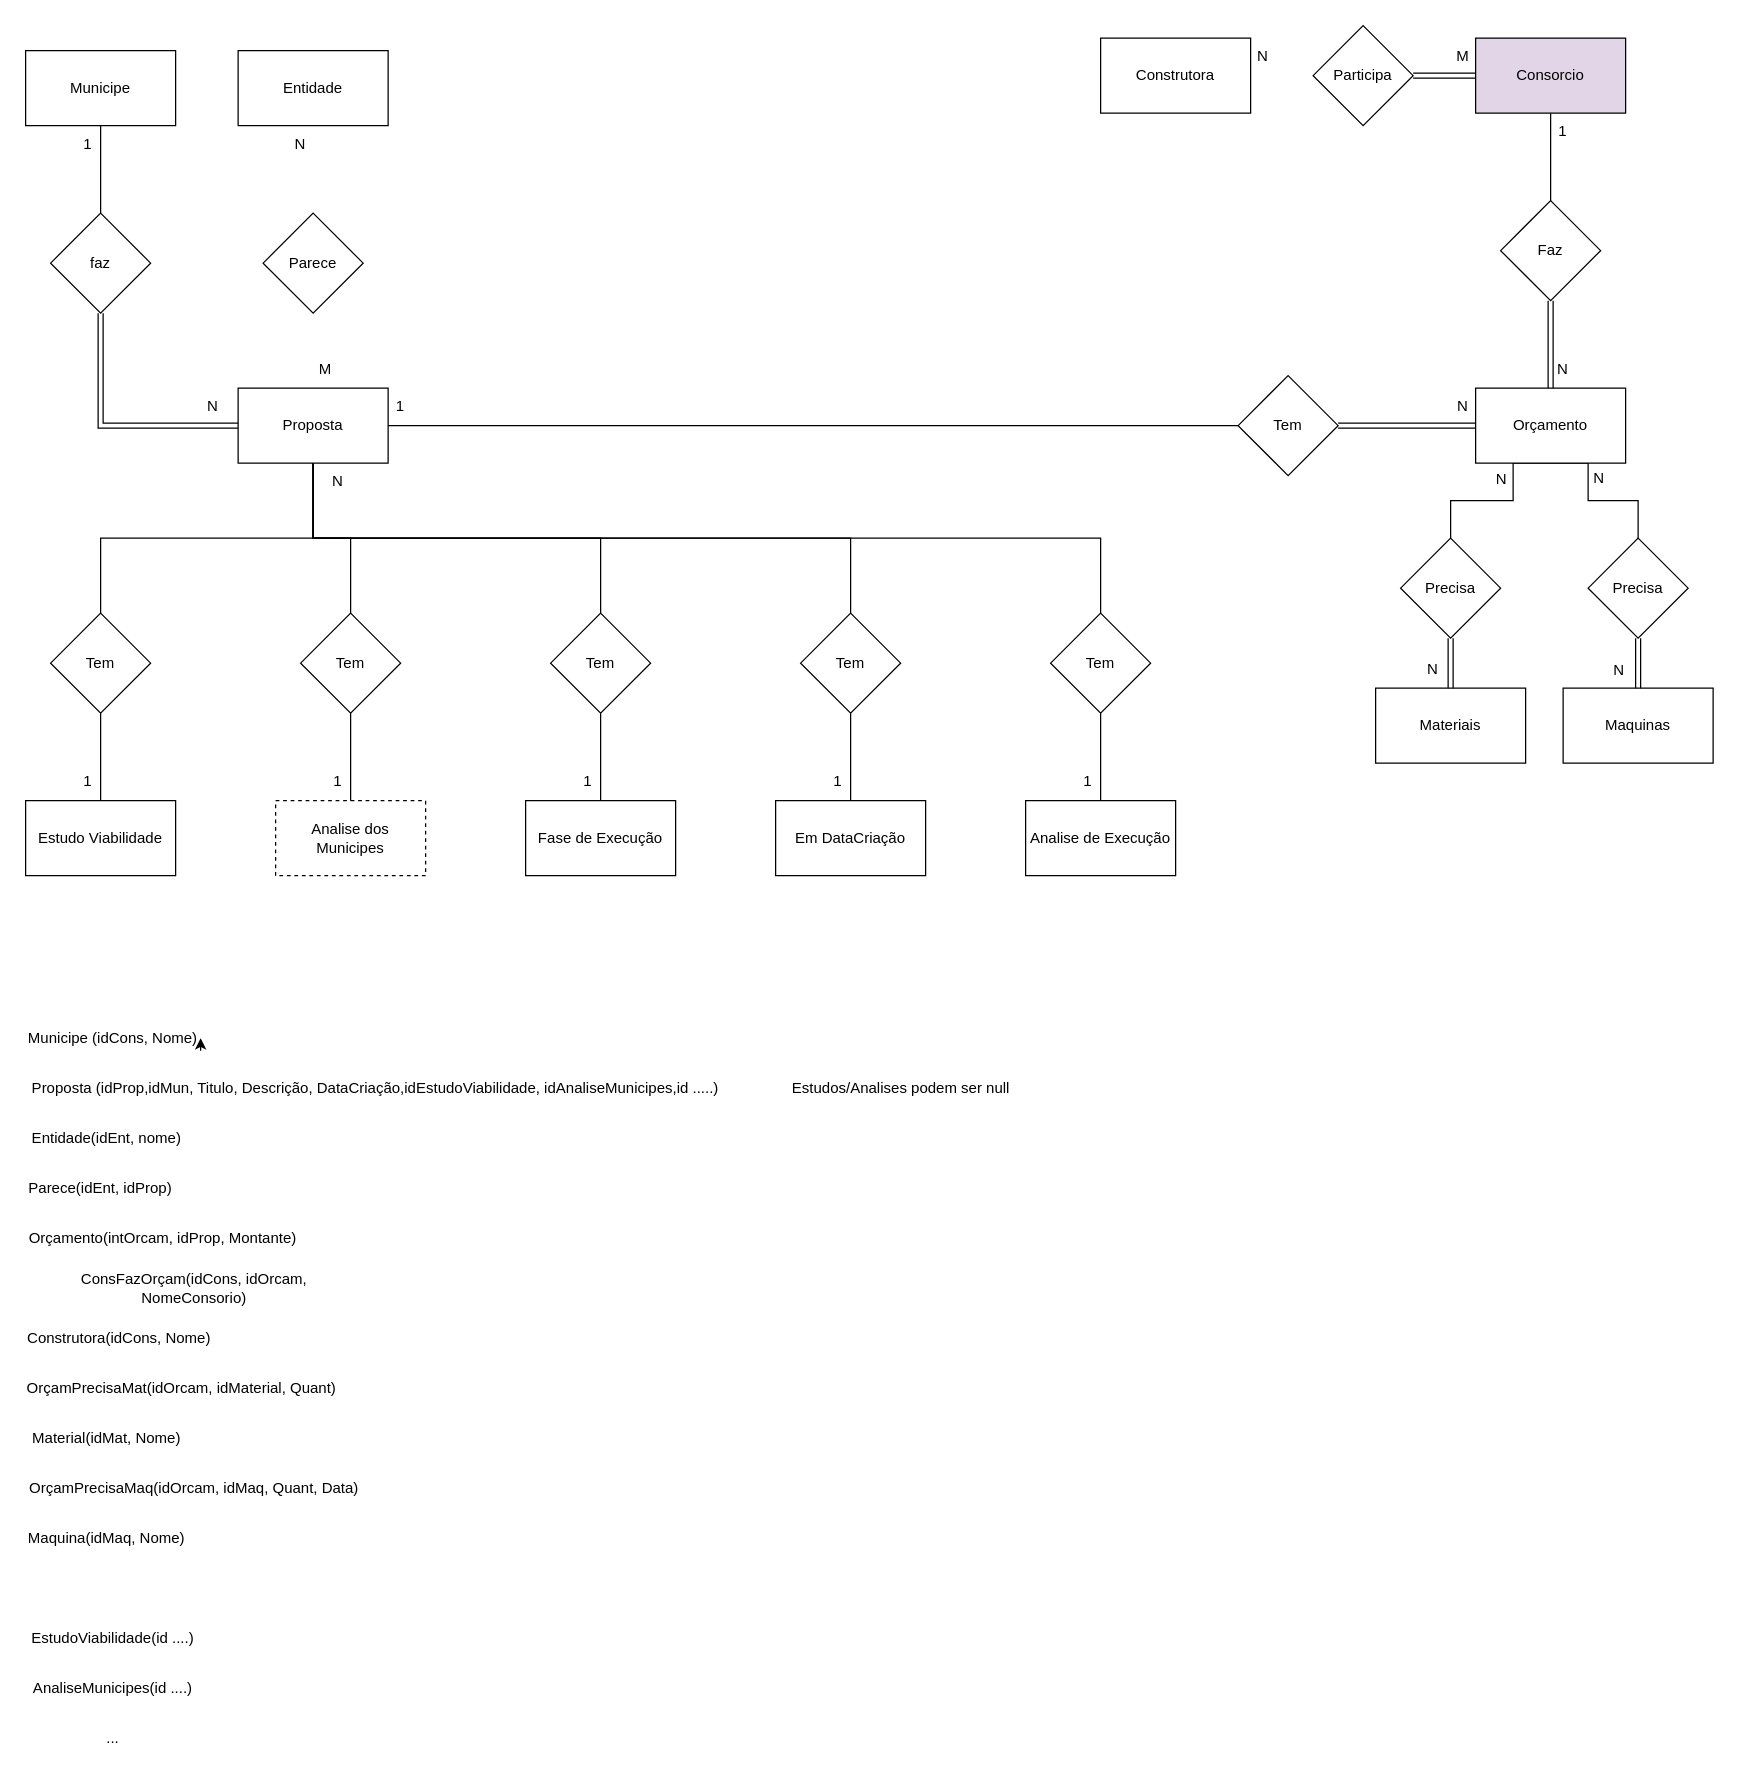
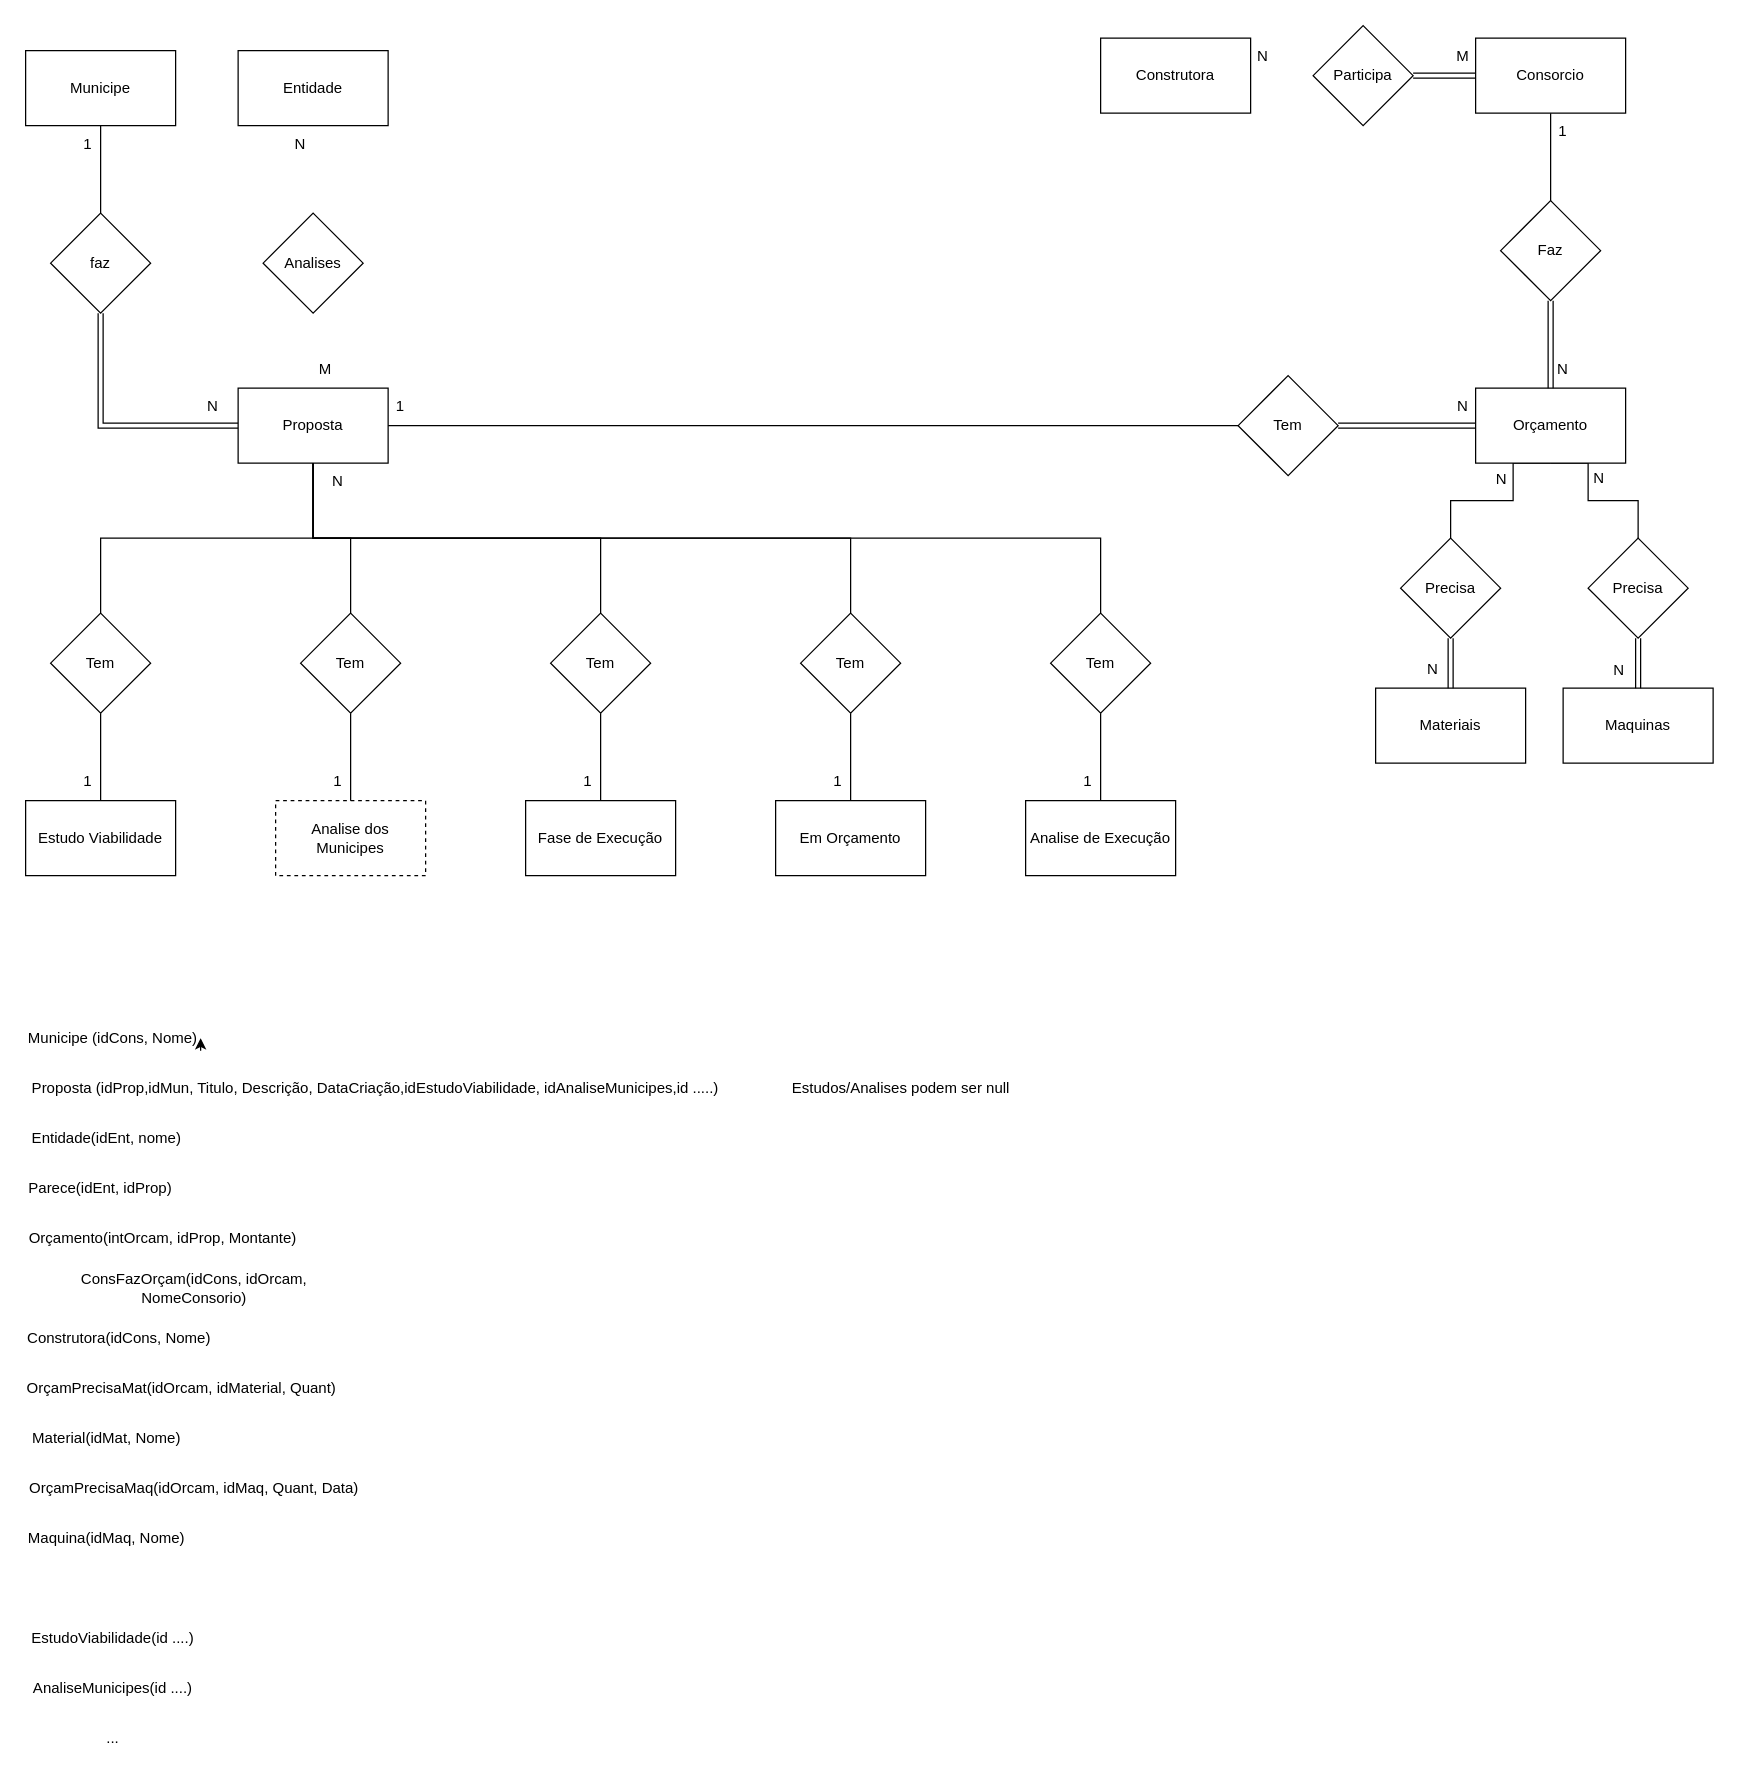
(1551, 76) -> (1551, 76)
(313, 263) -> (313, 263)
(851, 838) -> (851, 838)
